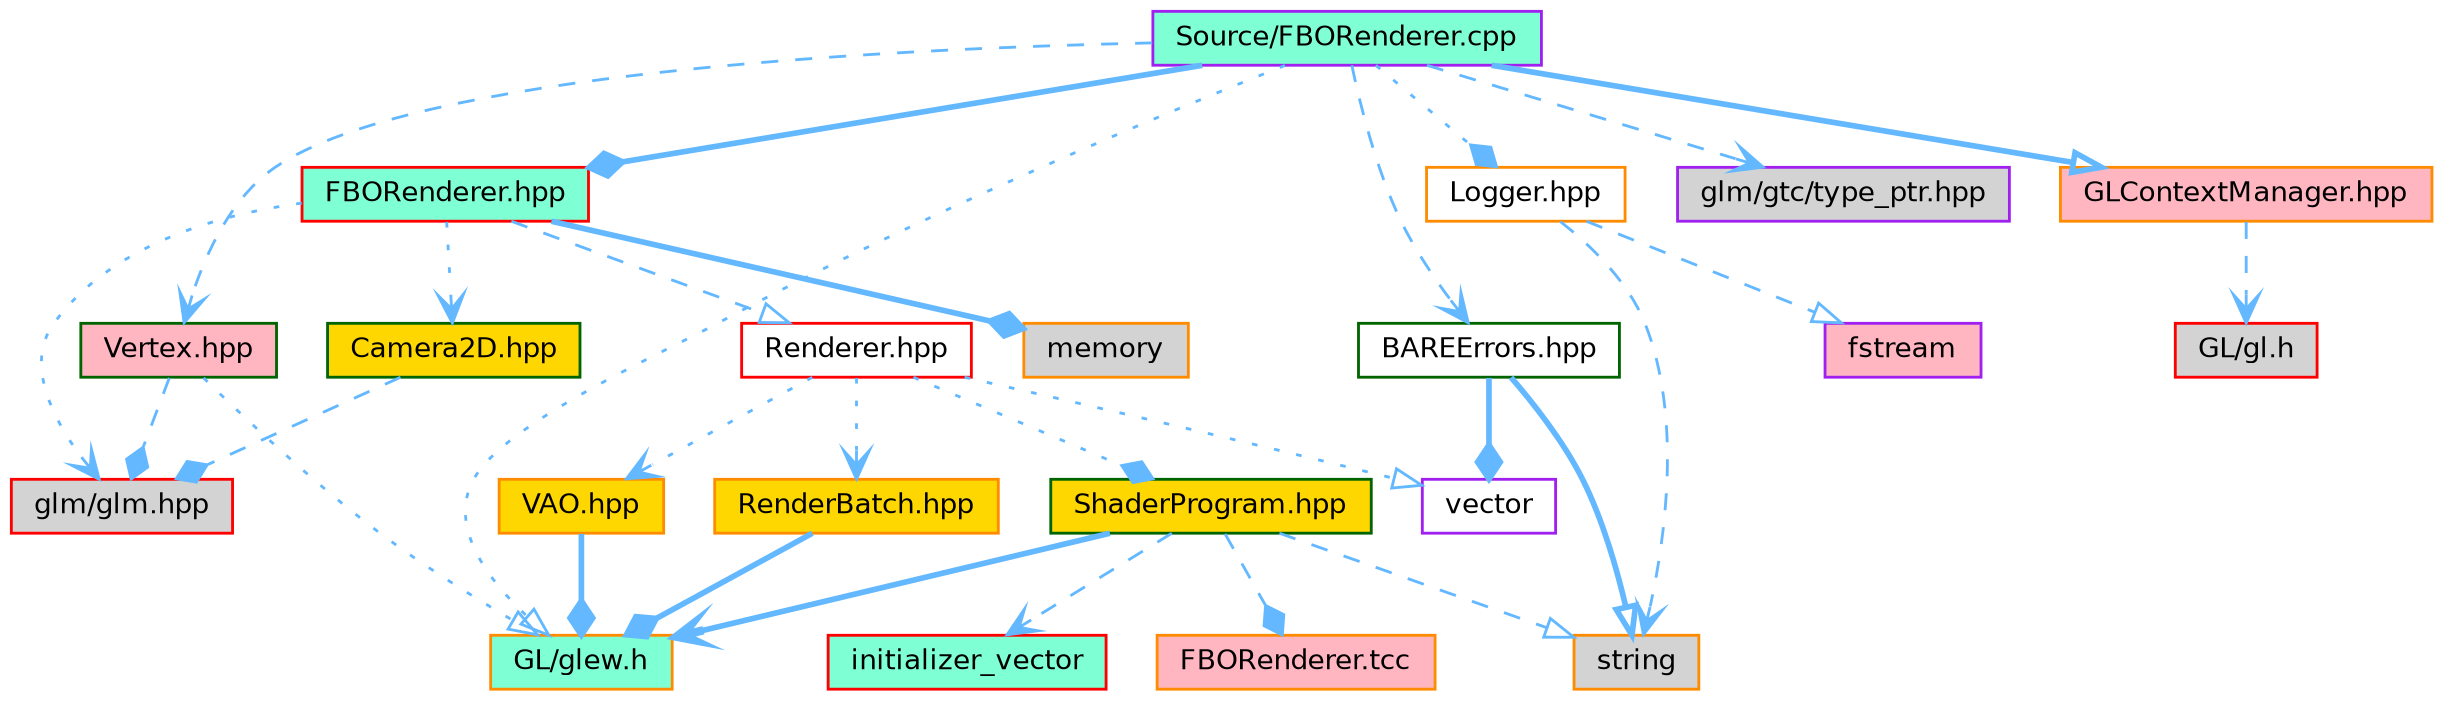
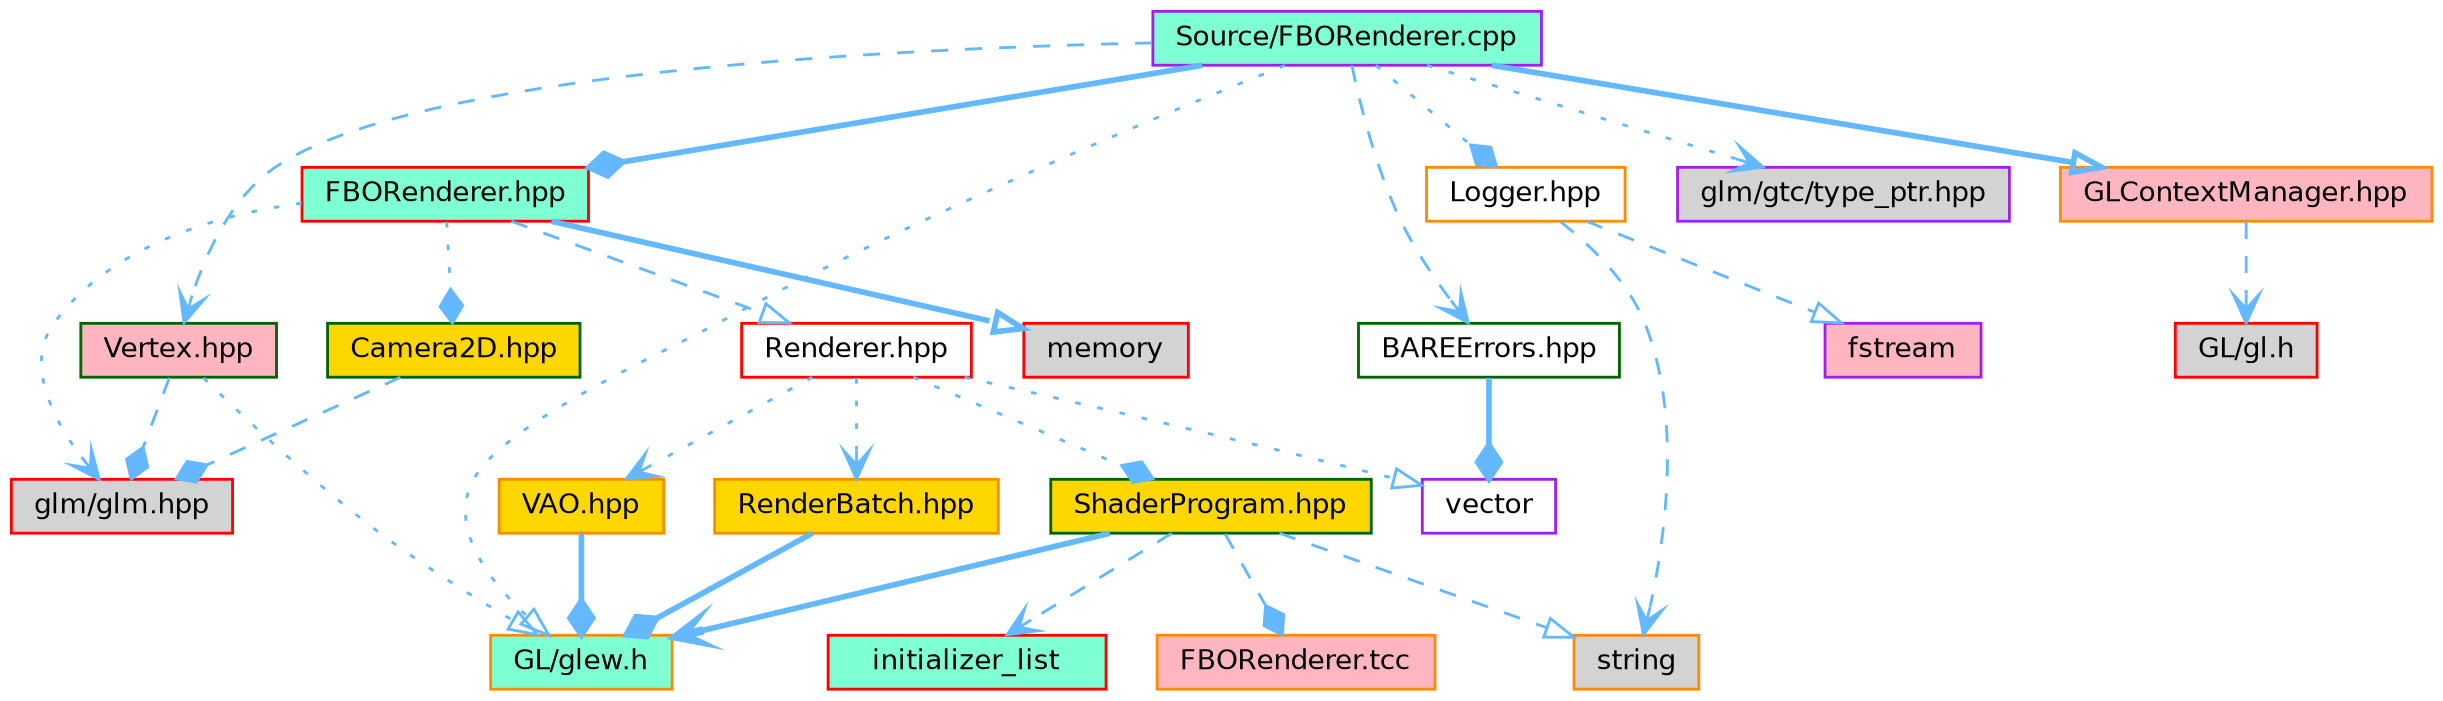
(1581, 112) -> (1581, 112)
(449, 255) -> (449, 255)
(770, 271) -> (770, 271)
(1106, 350) -> (1106, 350)
(1585, 484) -> none
(967, 662) -> (967, 662)
